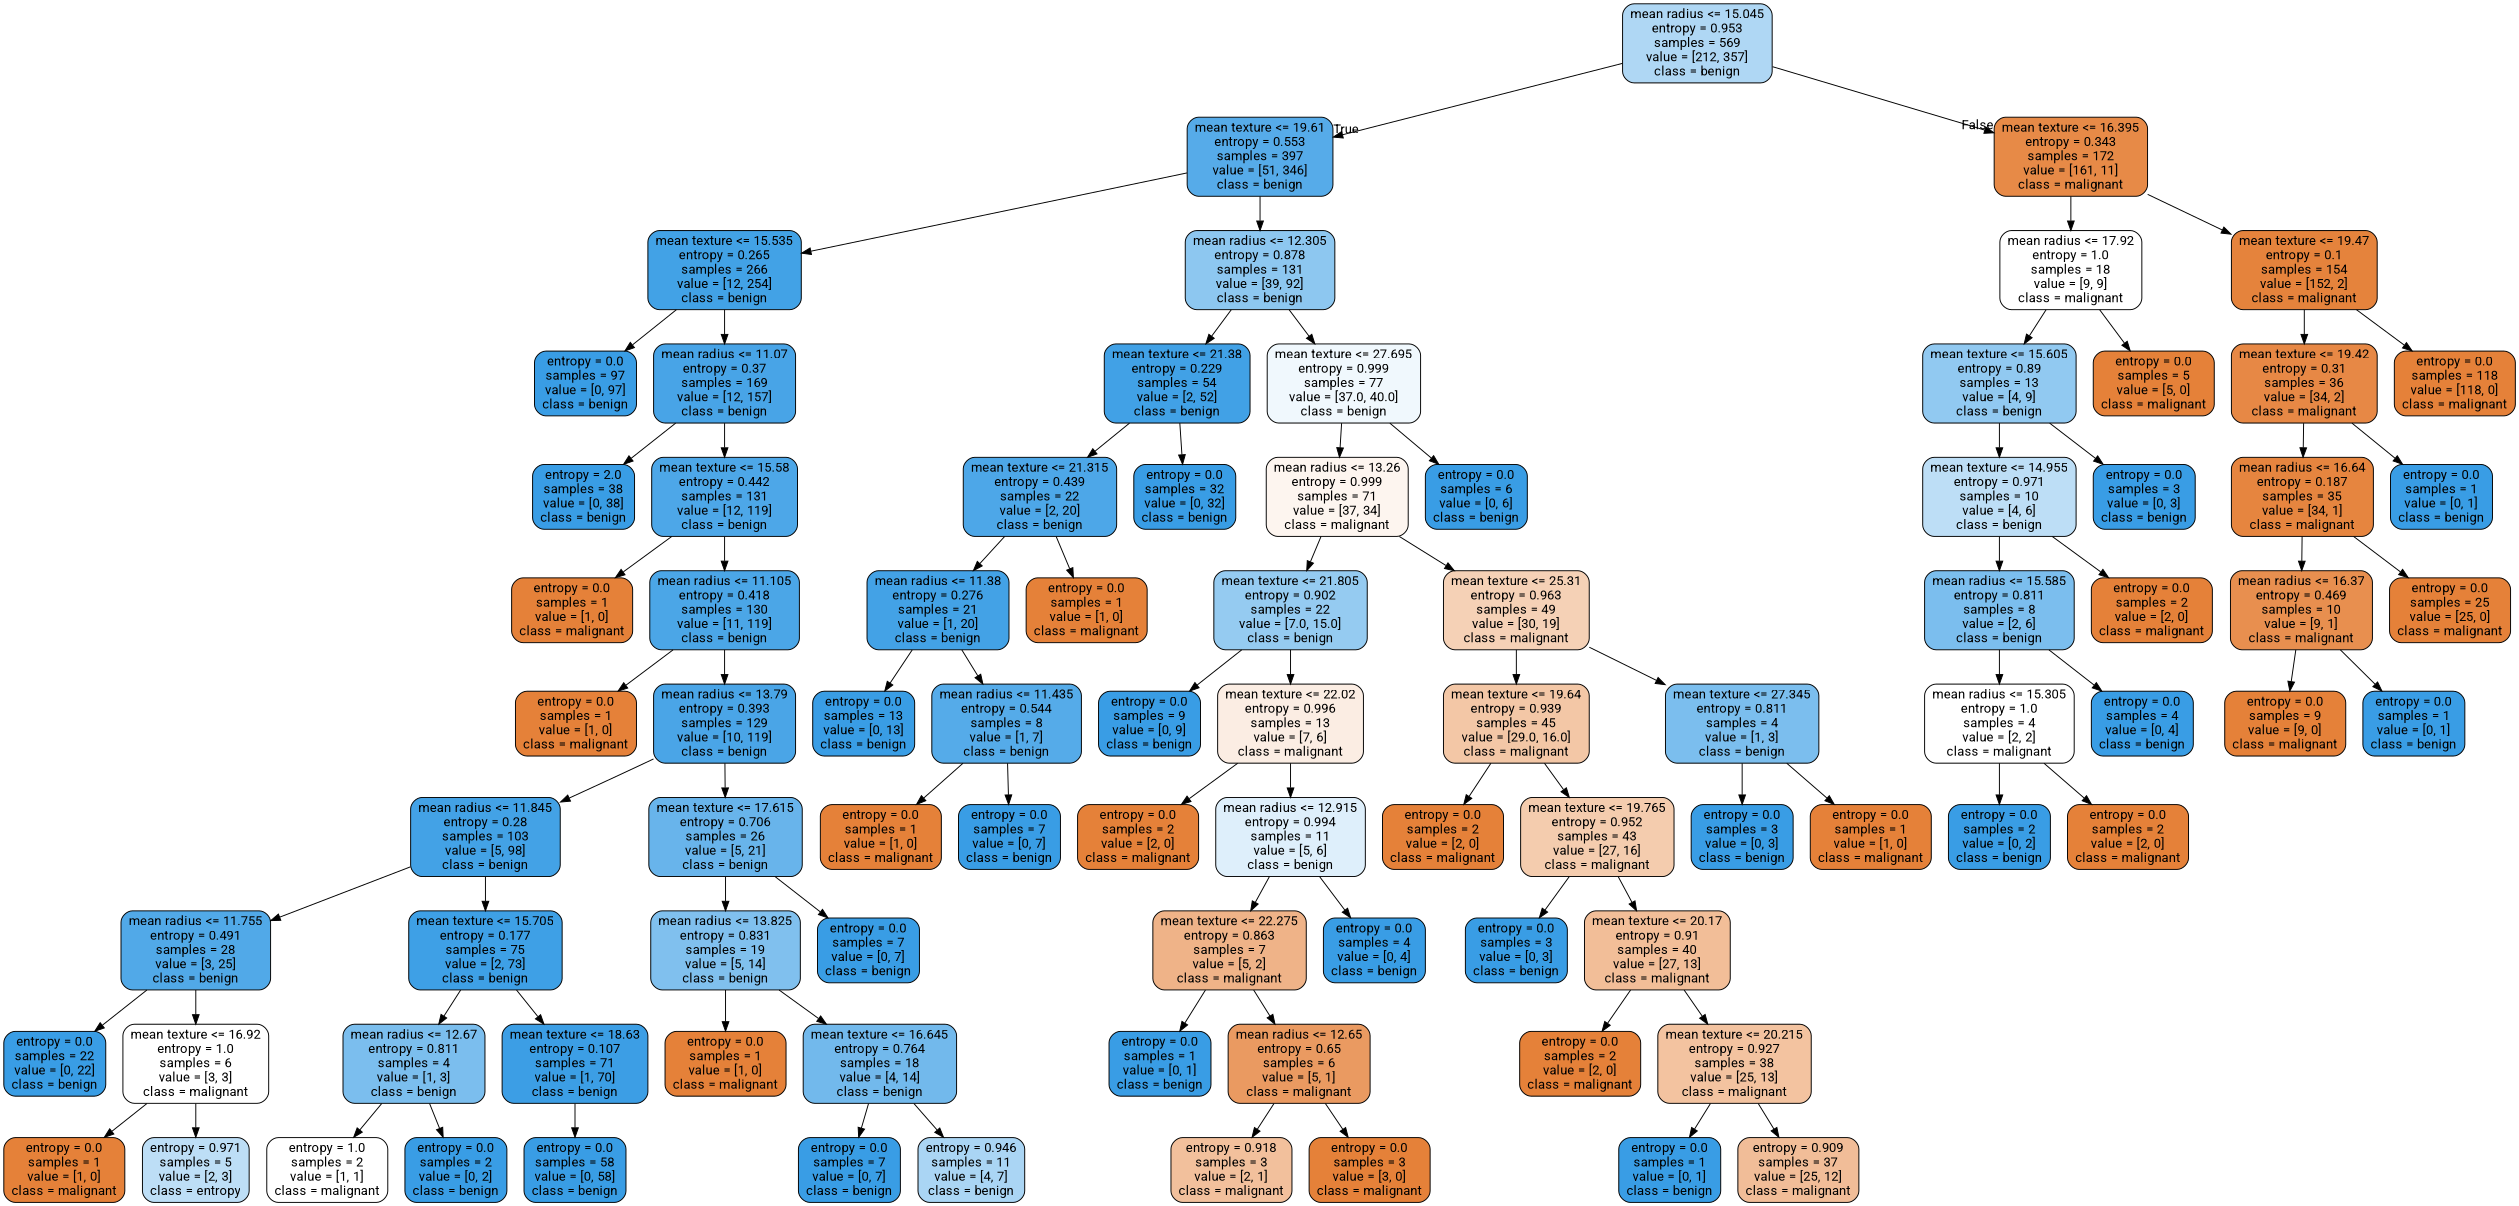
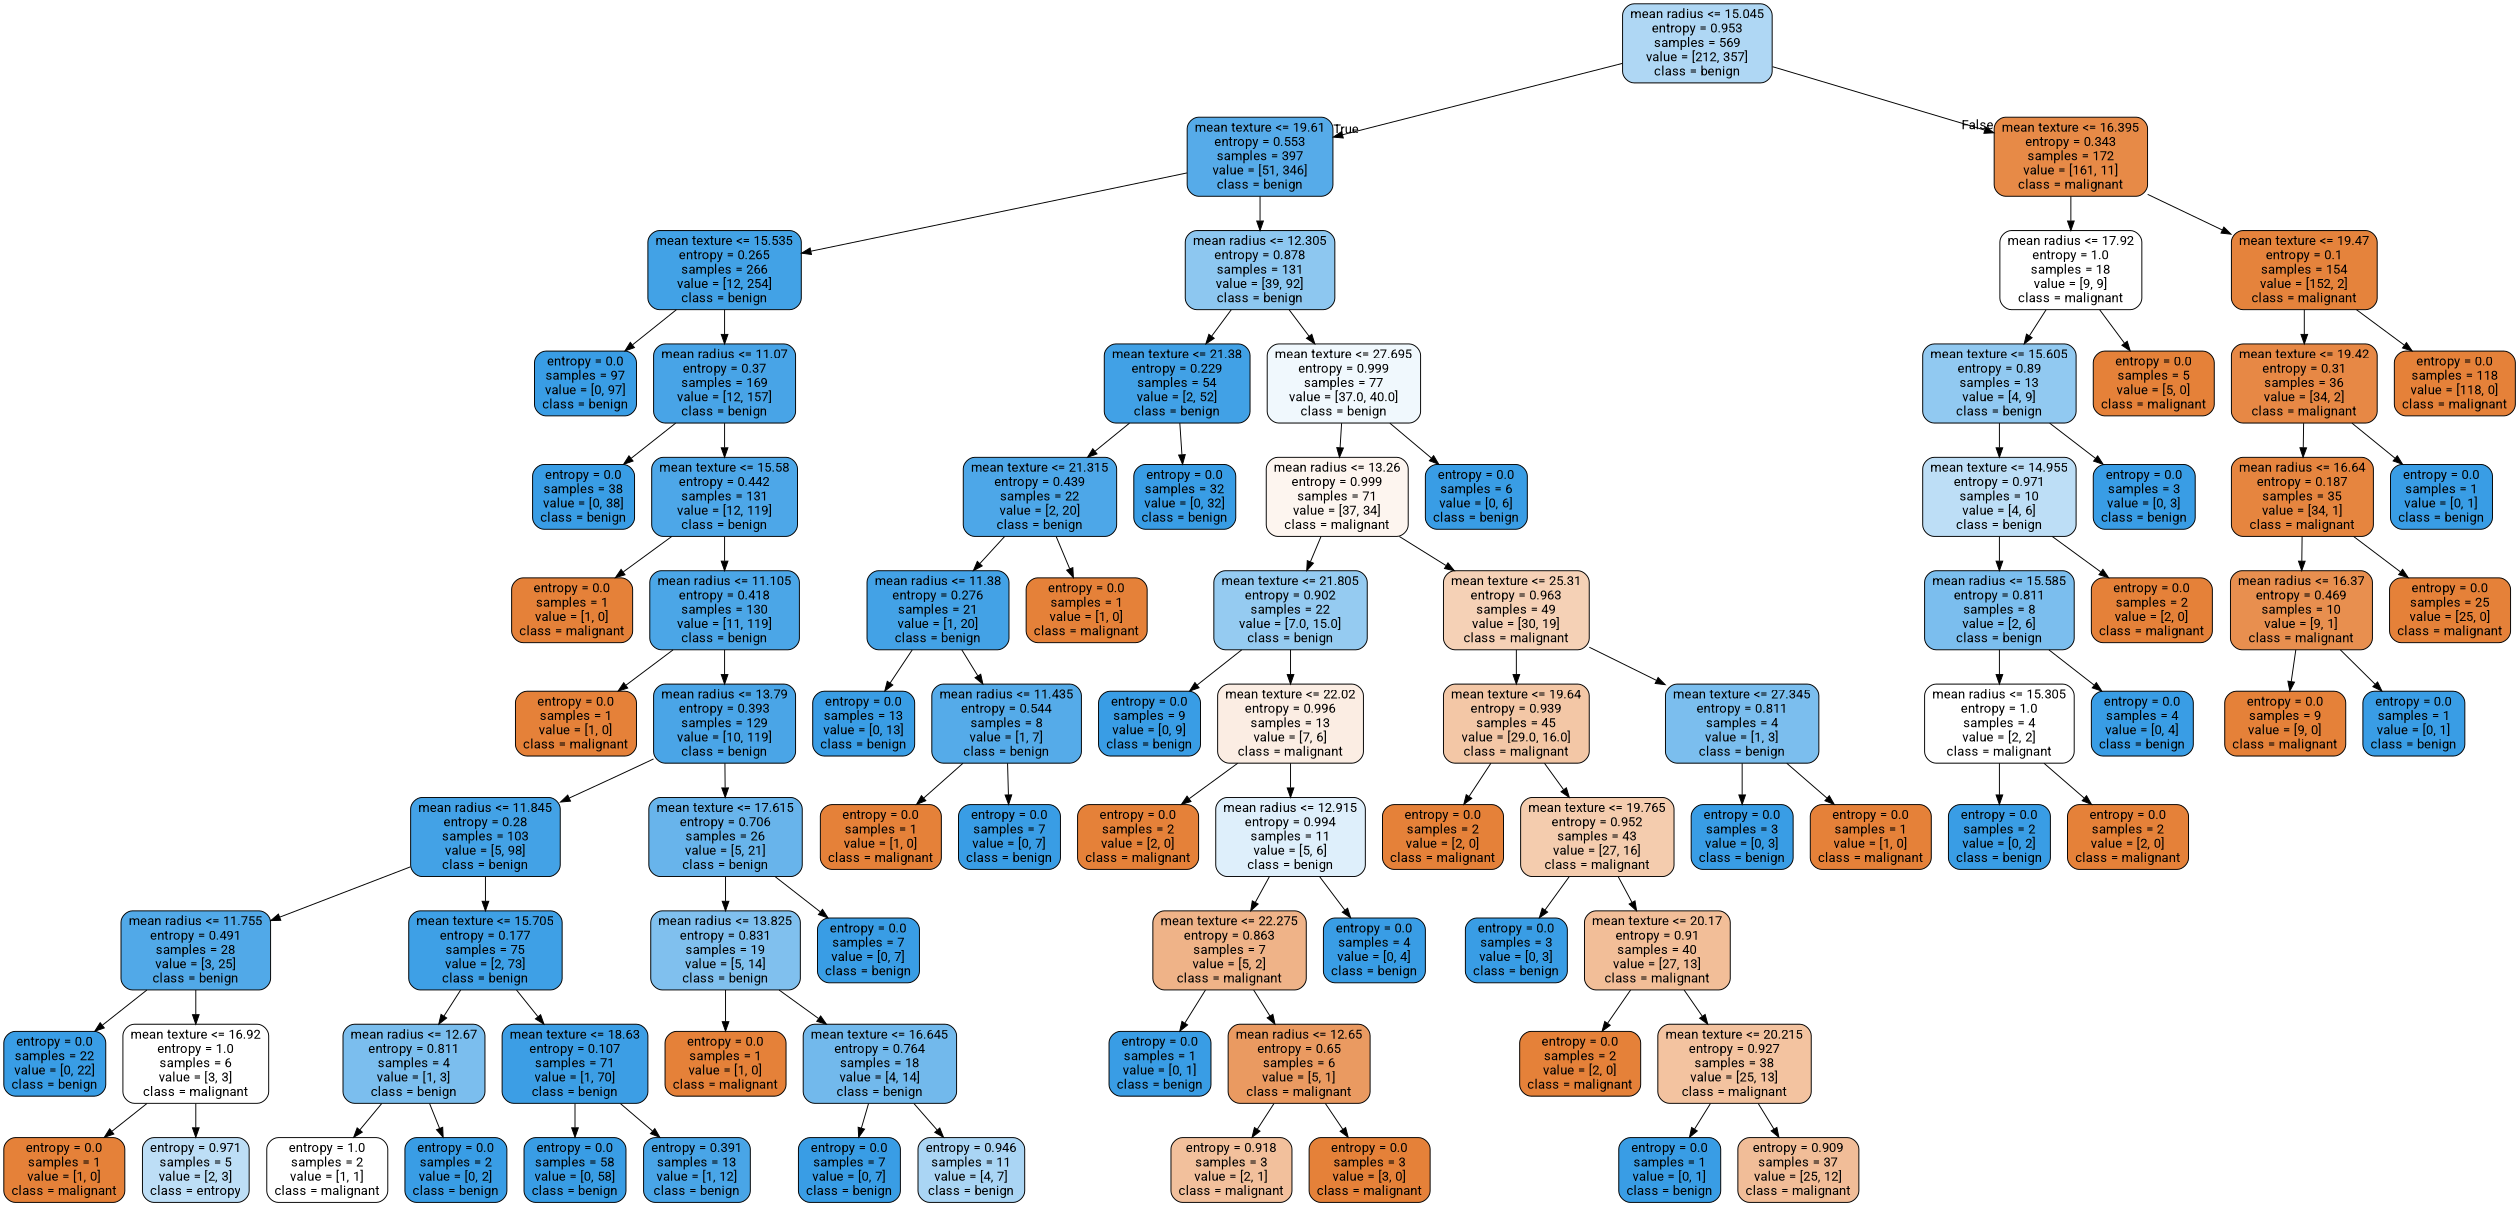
(584, 497) -> (584, 497)
none -> (697, 1170)
